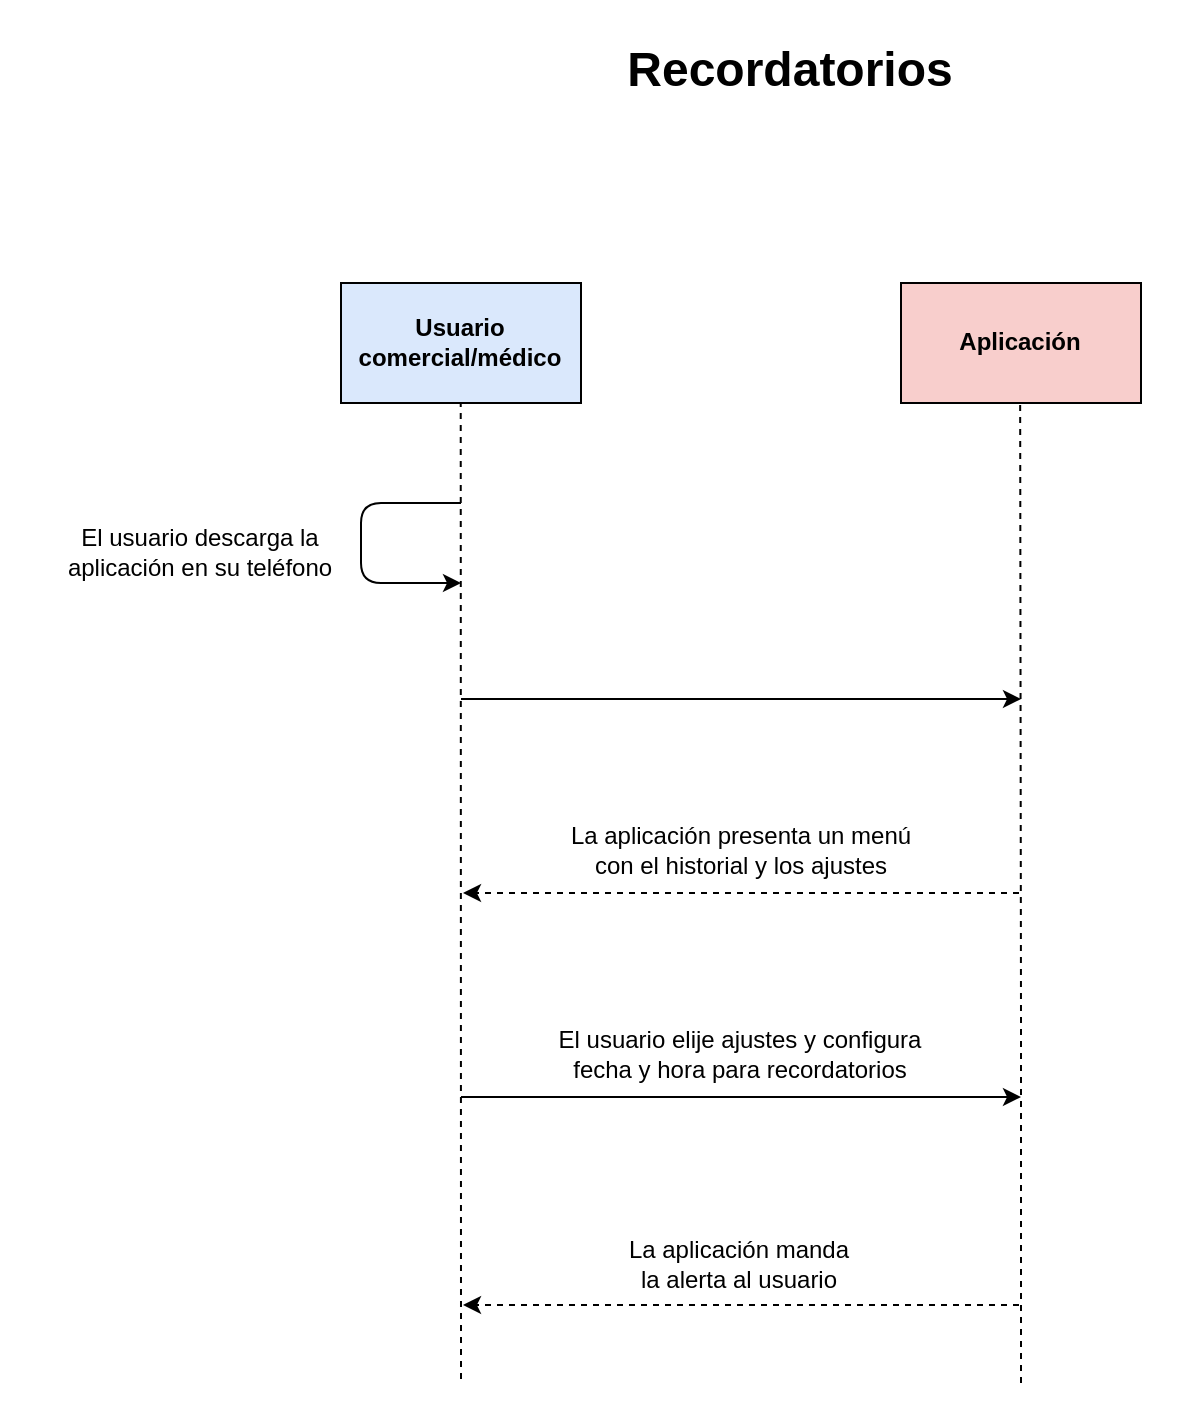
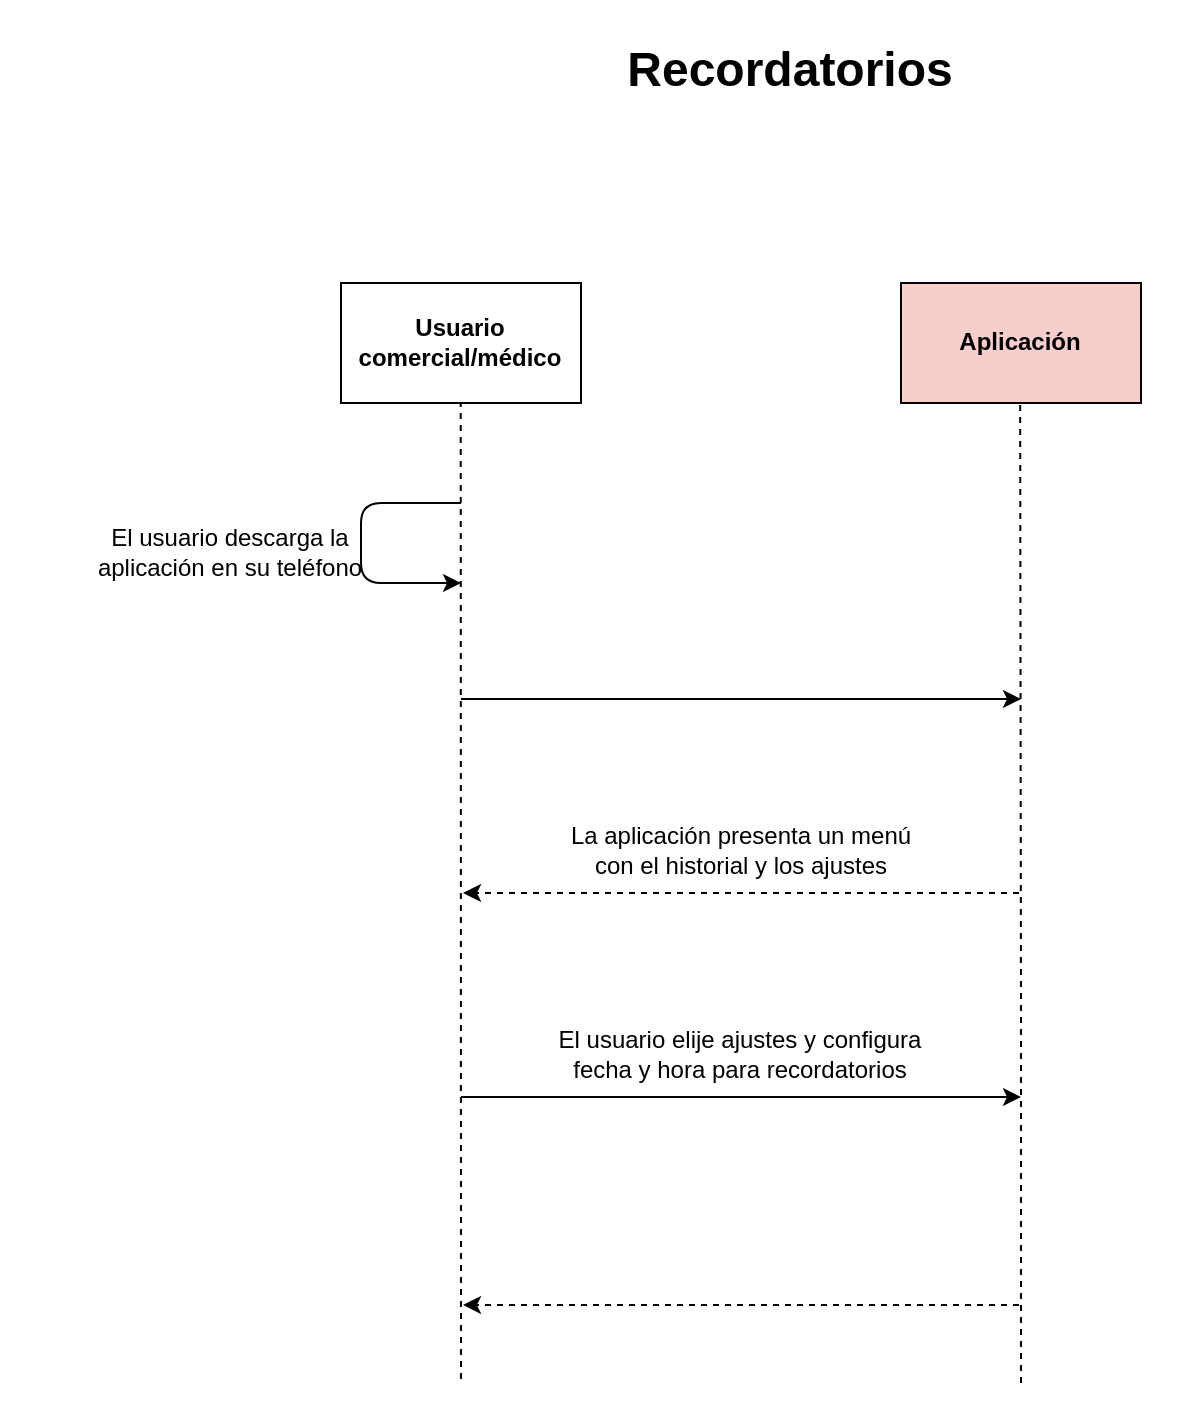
(461, 343) -> (461, 343)
(201, 553) -> (231, 553)
(741, 1265) -> none
